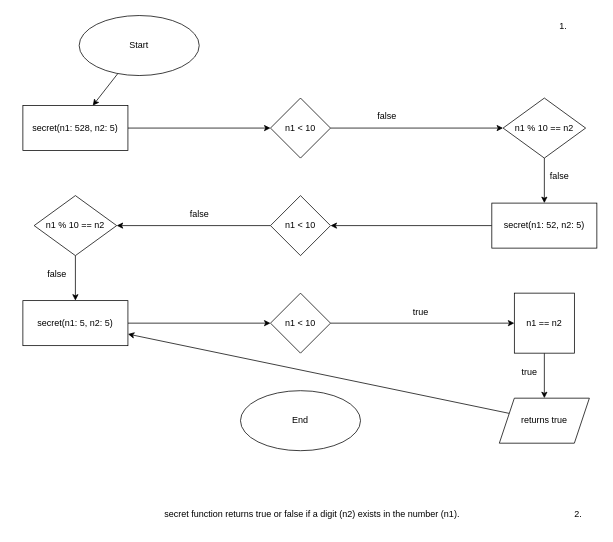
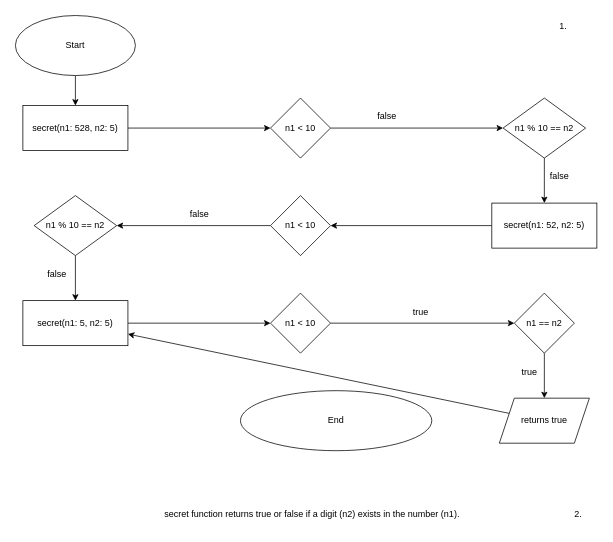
(139, 45) -> (75, 45)
(544, 323) -> (544, 323)
(300, 420) -> (336, 420)
